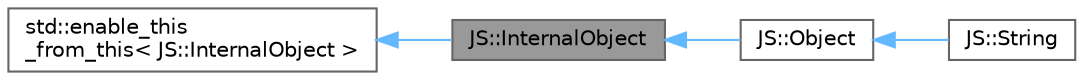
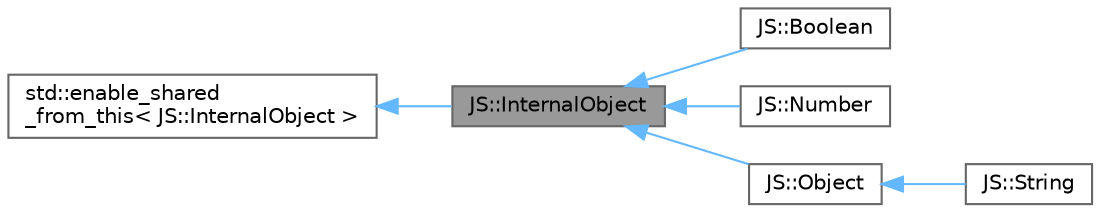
none -> (815, 28)
(193, 40) -> (193, 106)
none -> (815, 106)
